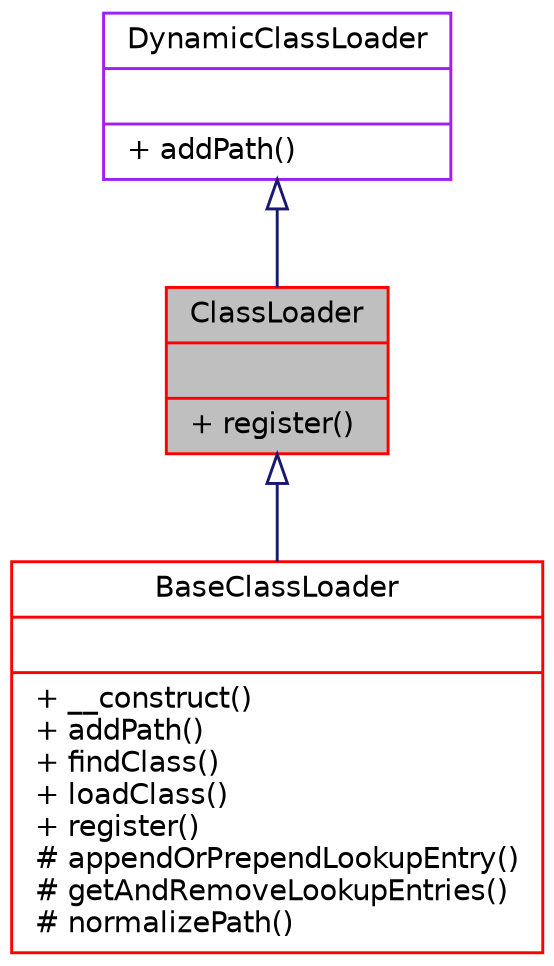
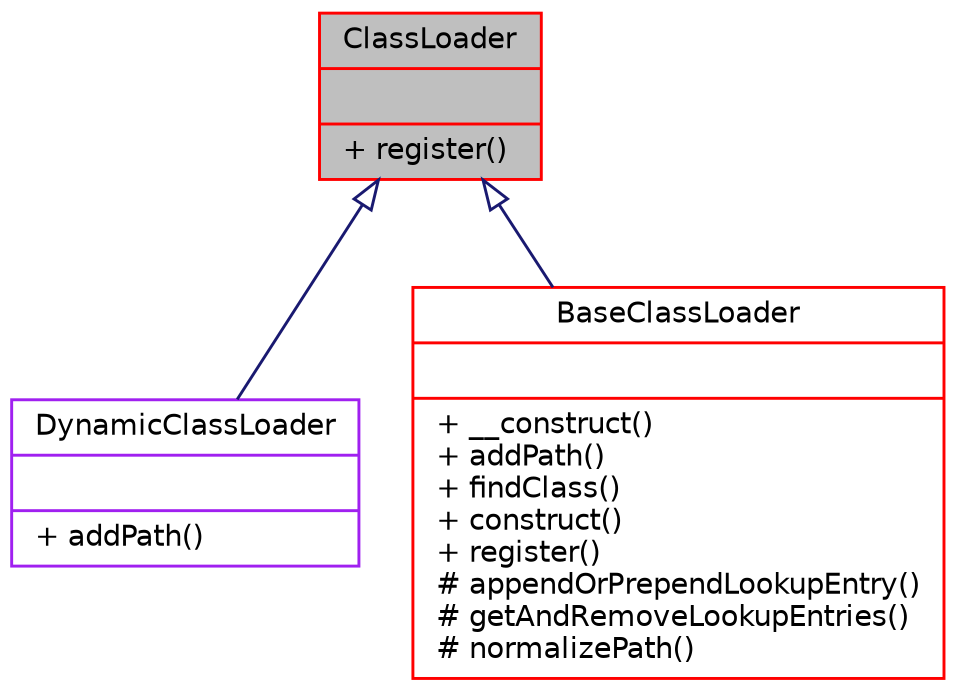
(277, 248) -> (300, 302)
(133, 795) -> (530, 521)
